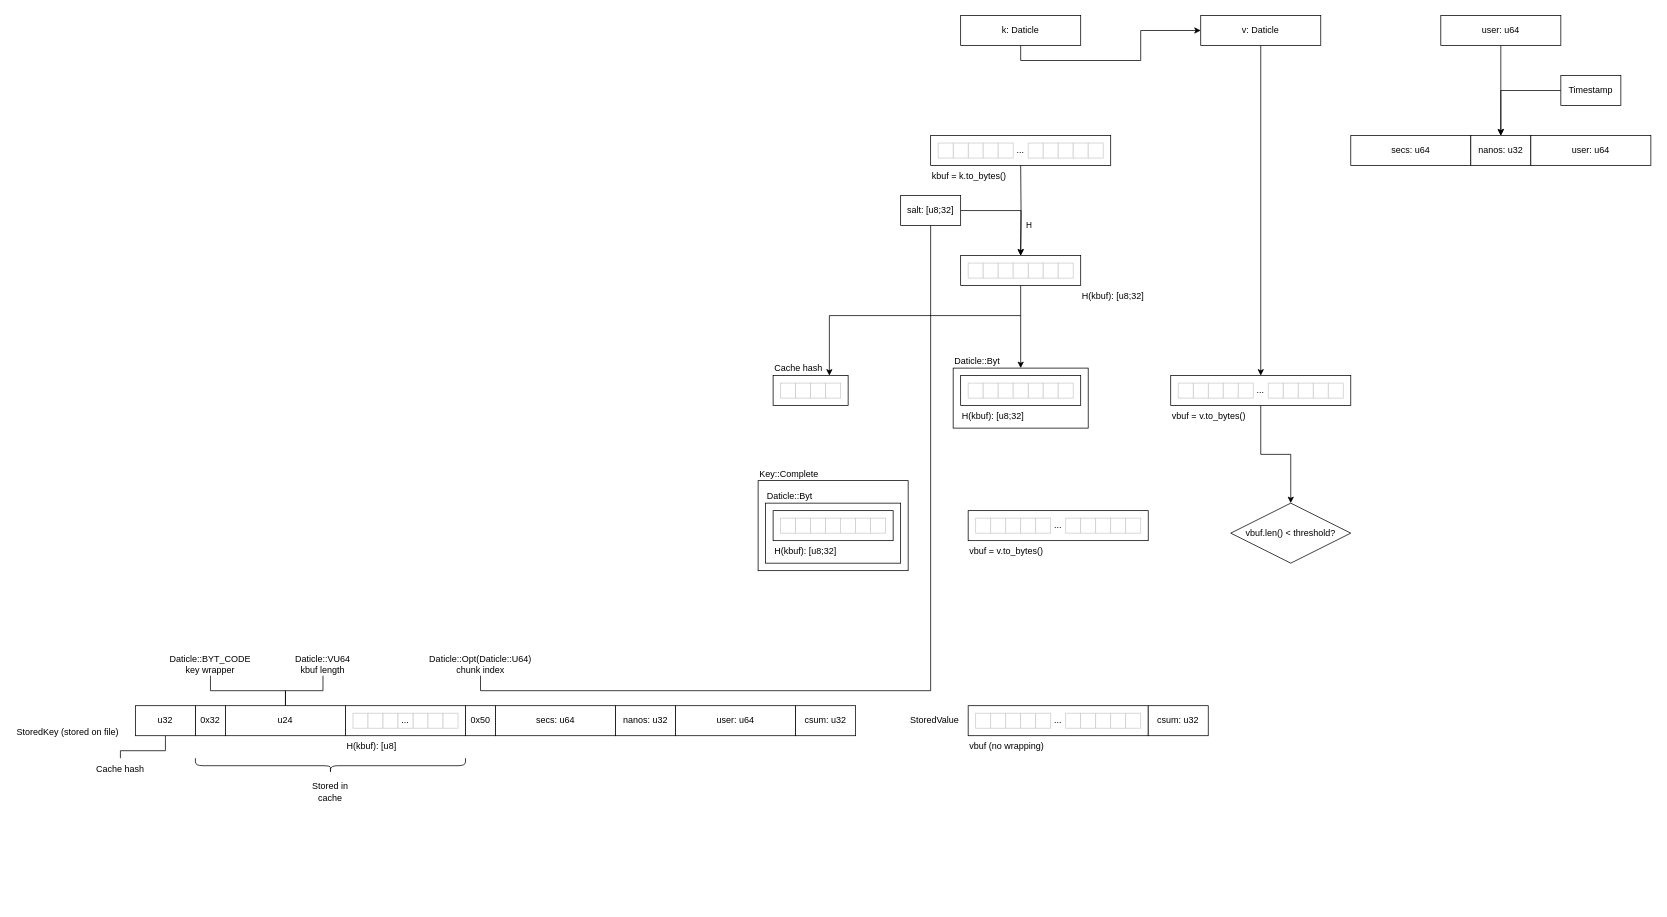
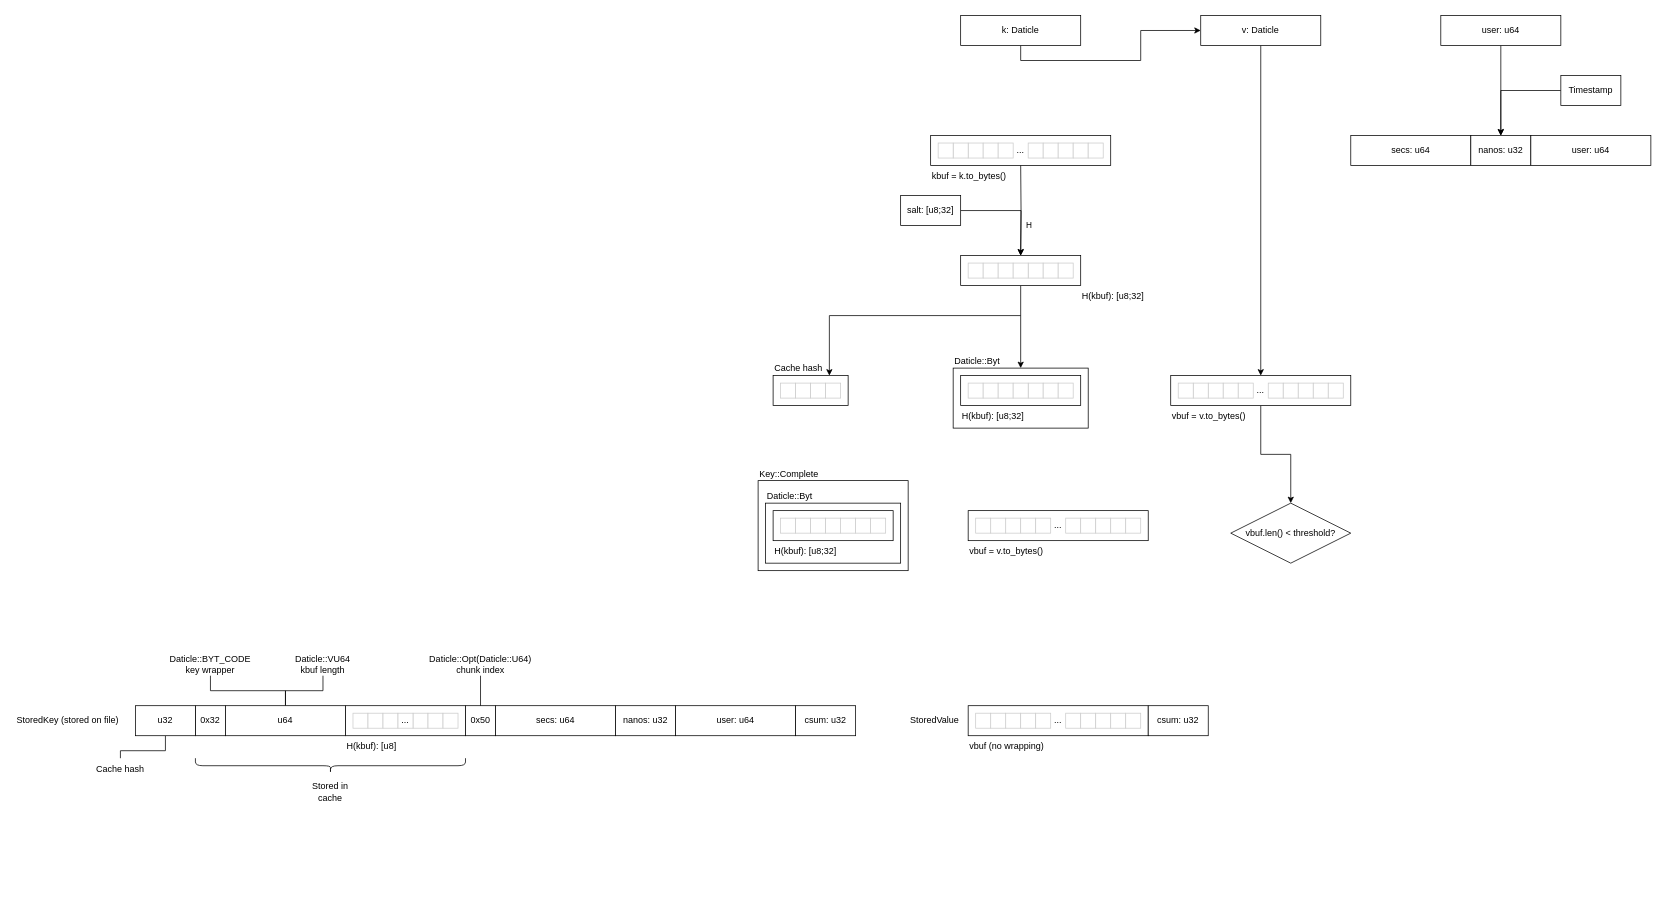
(930, 684) -> (480, 696)
(285, 720) -> (285, 720)
(68, 732) -> (68, 720)
